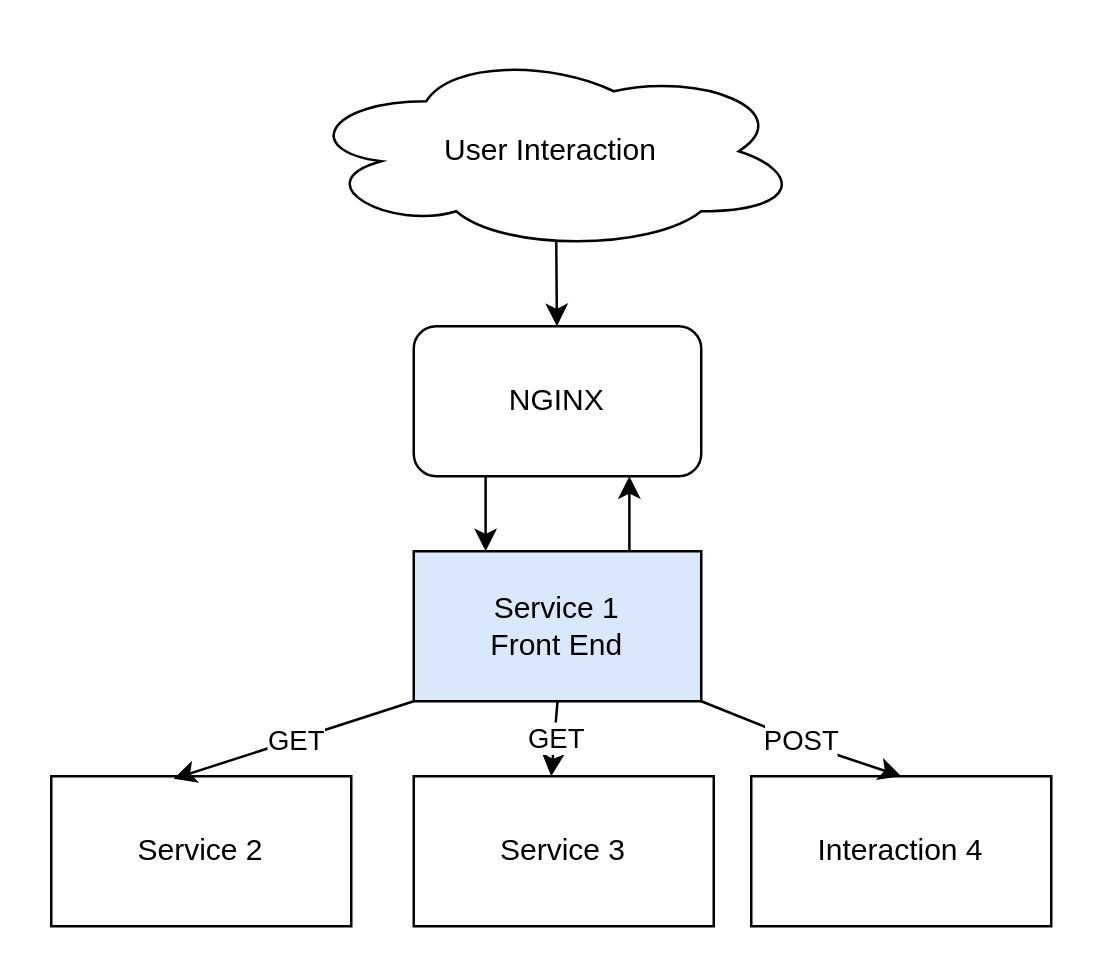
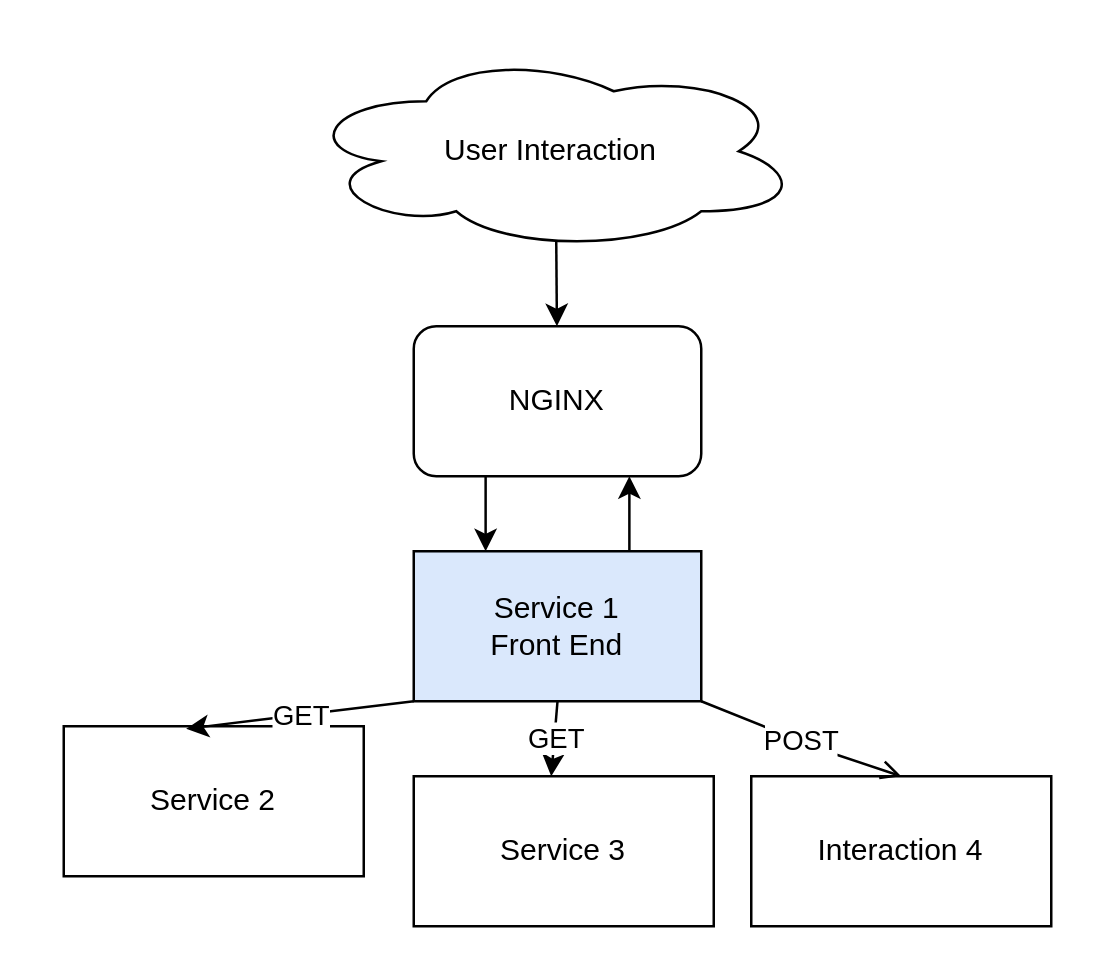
(883, 770) -> (887, 772)
(201, 851) -> (214, 801)
